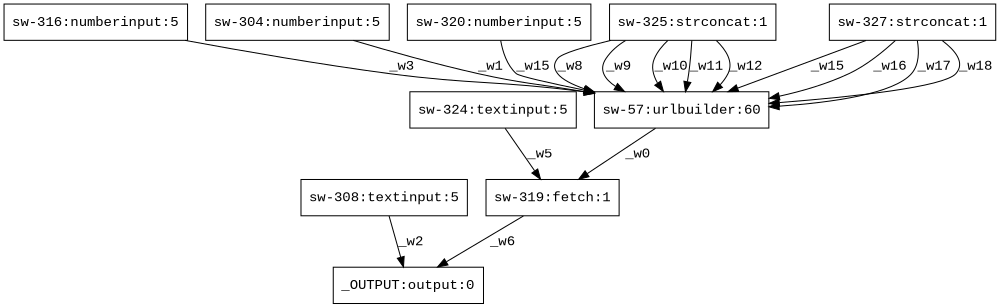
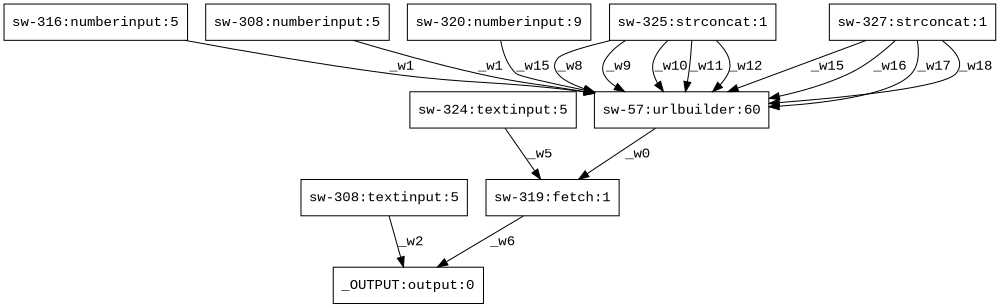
(297, 22) -> (297, 22)
(499, 22) -> (499, 22)
(402, 66) -> (402, 66)
